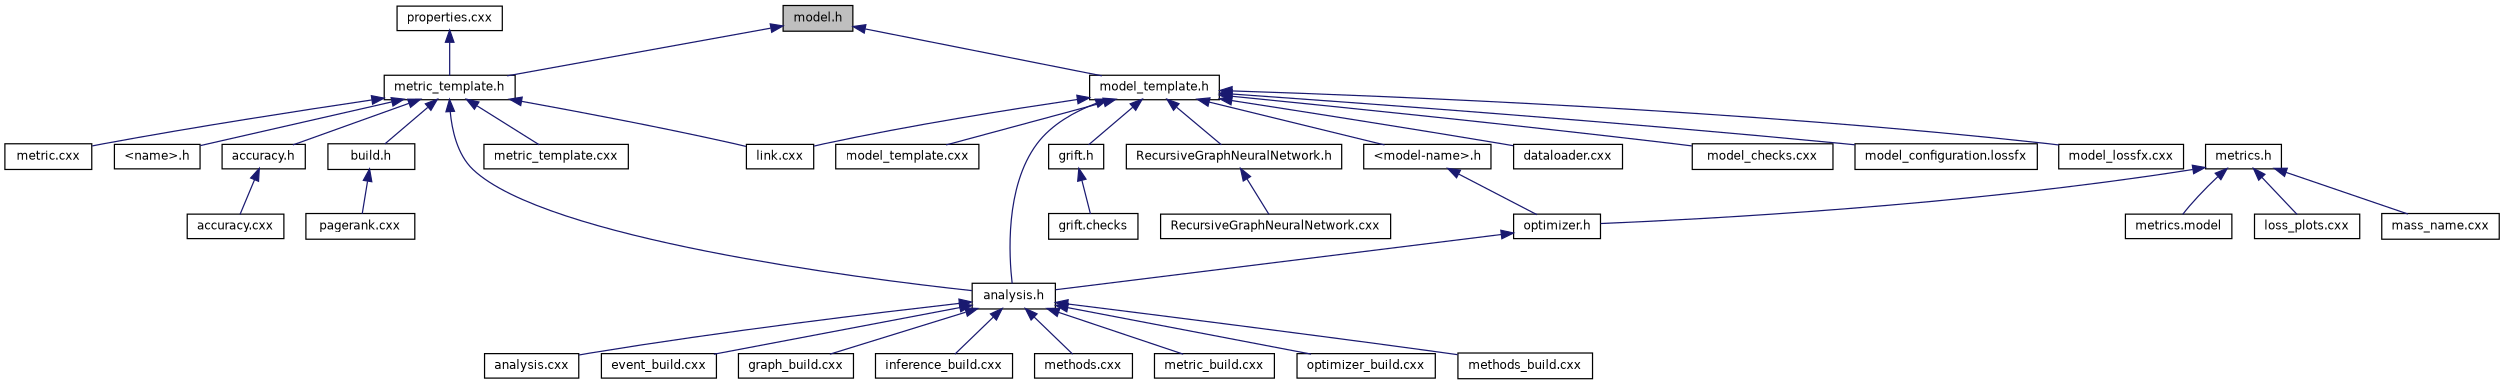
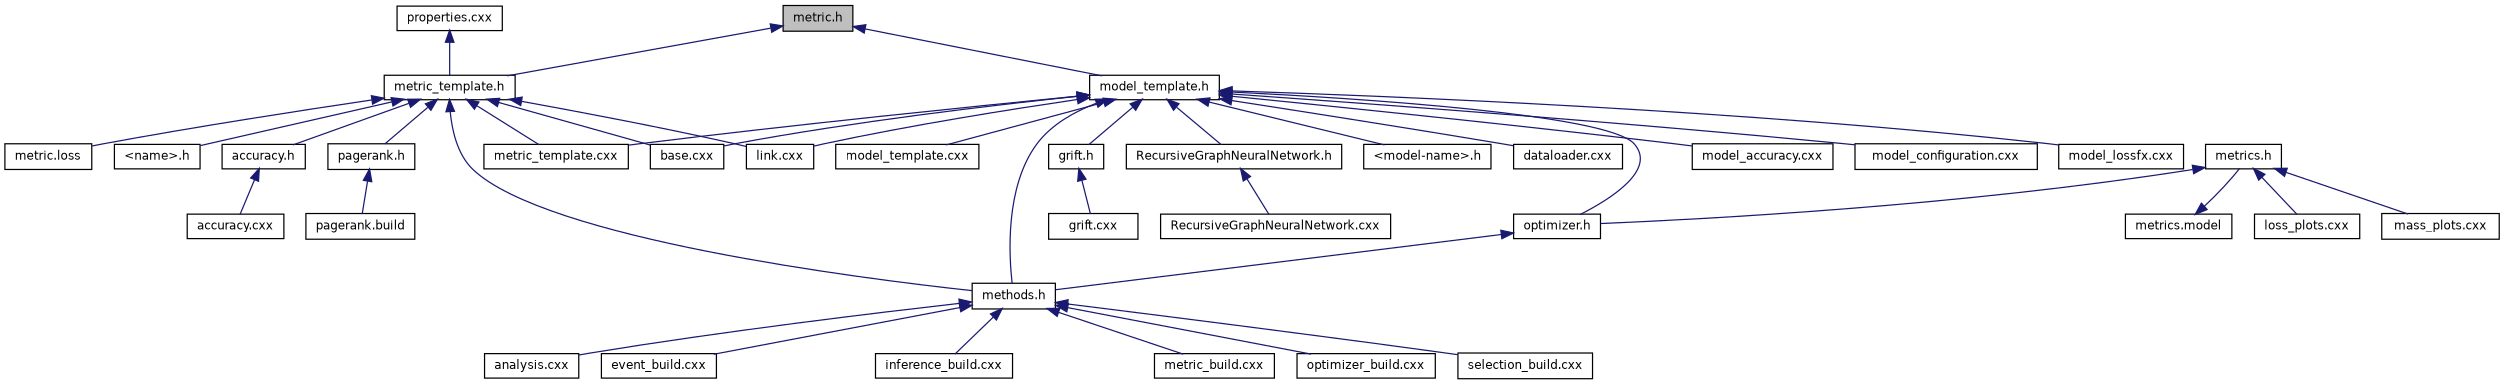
(818, 18) -> (818, 18)
none -> (797, 125)
(48, 157) -> (48, 157)
(371, 157) -> (371, 157)
none -> (687, 157)
(1763, 157) -> (1763, 157)
(1946, 157) -> (1946, 157)
(1498, 194) -> (1486, 111)
(2200, 195) -> (2223, 188)
(360, 226) -> (360, 226)
(1093, 226) -> (1093, 226)
(2440, 226) -> (2440, 226)
(1014, 296) -> (1014, 296)
(796, 366) -> none
(1084, 366) -> none
(1525, 366) -> (1525, 366)
